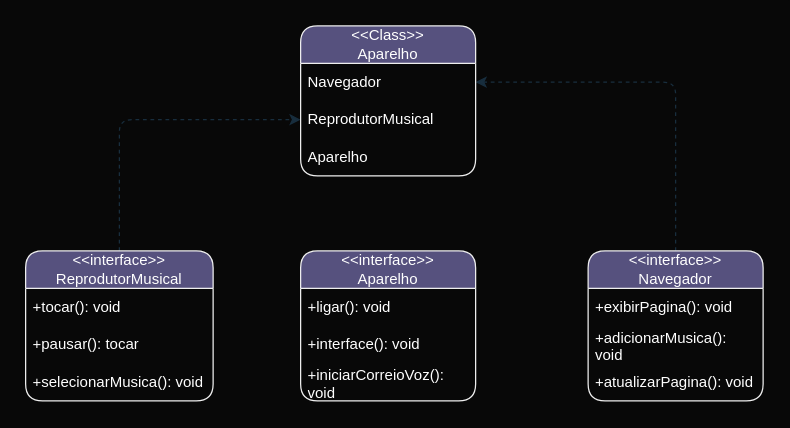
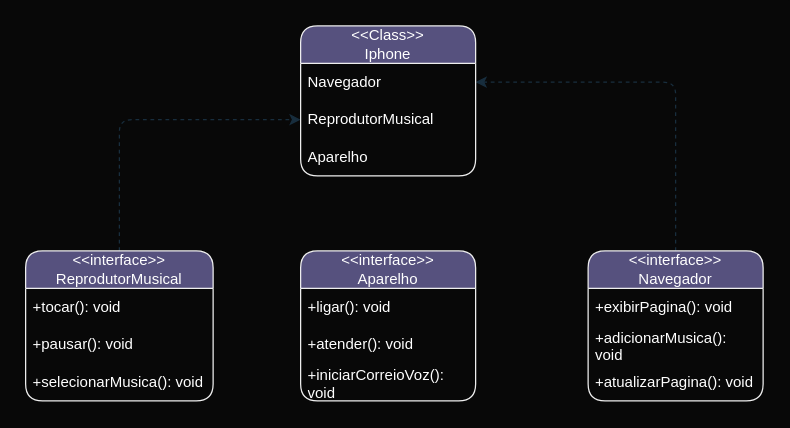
(388, 44) -> (388, 44)
(96, 344) -> (90, 344)
(376, 344) -> (369, 344)
